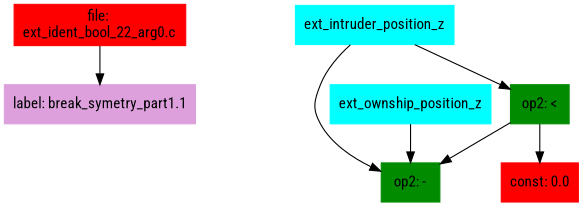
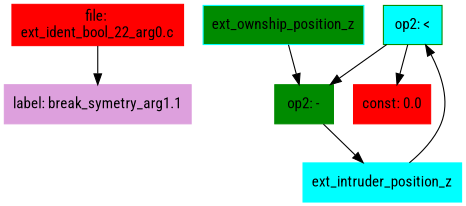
(100, 104) -> (98, 104)
(411, 104) -> (283, 25)
(540, 104) -> (413, 25)
(316, 113) -> (339, 140)
